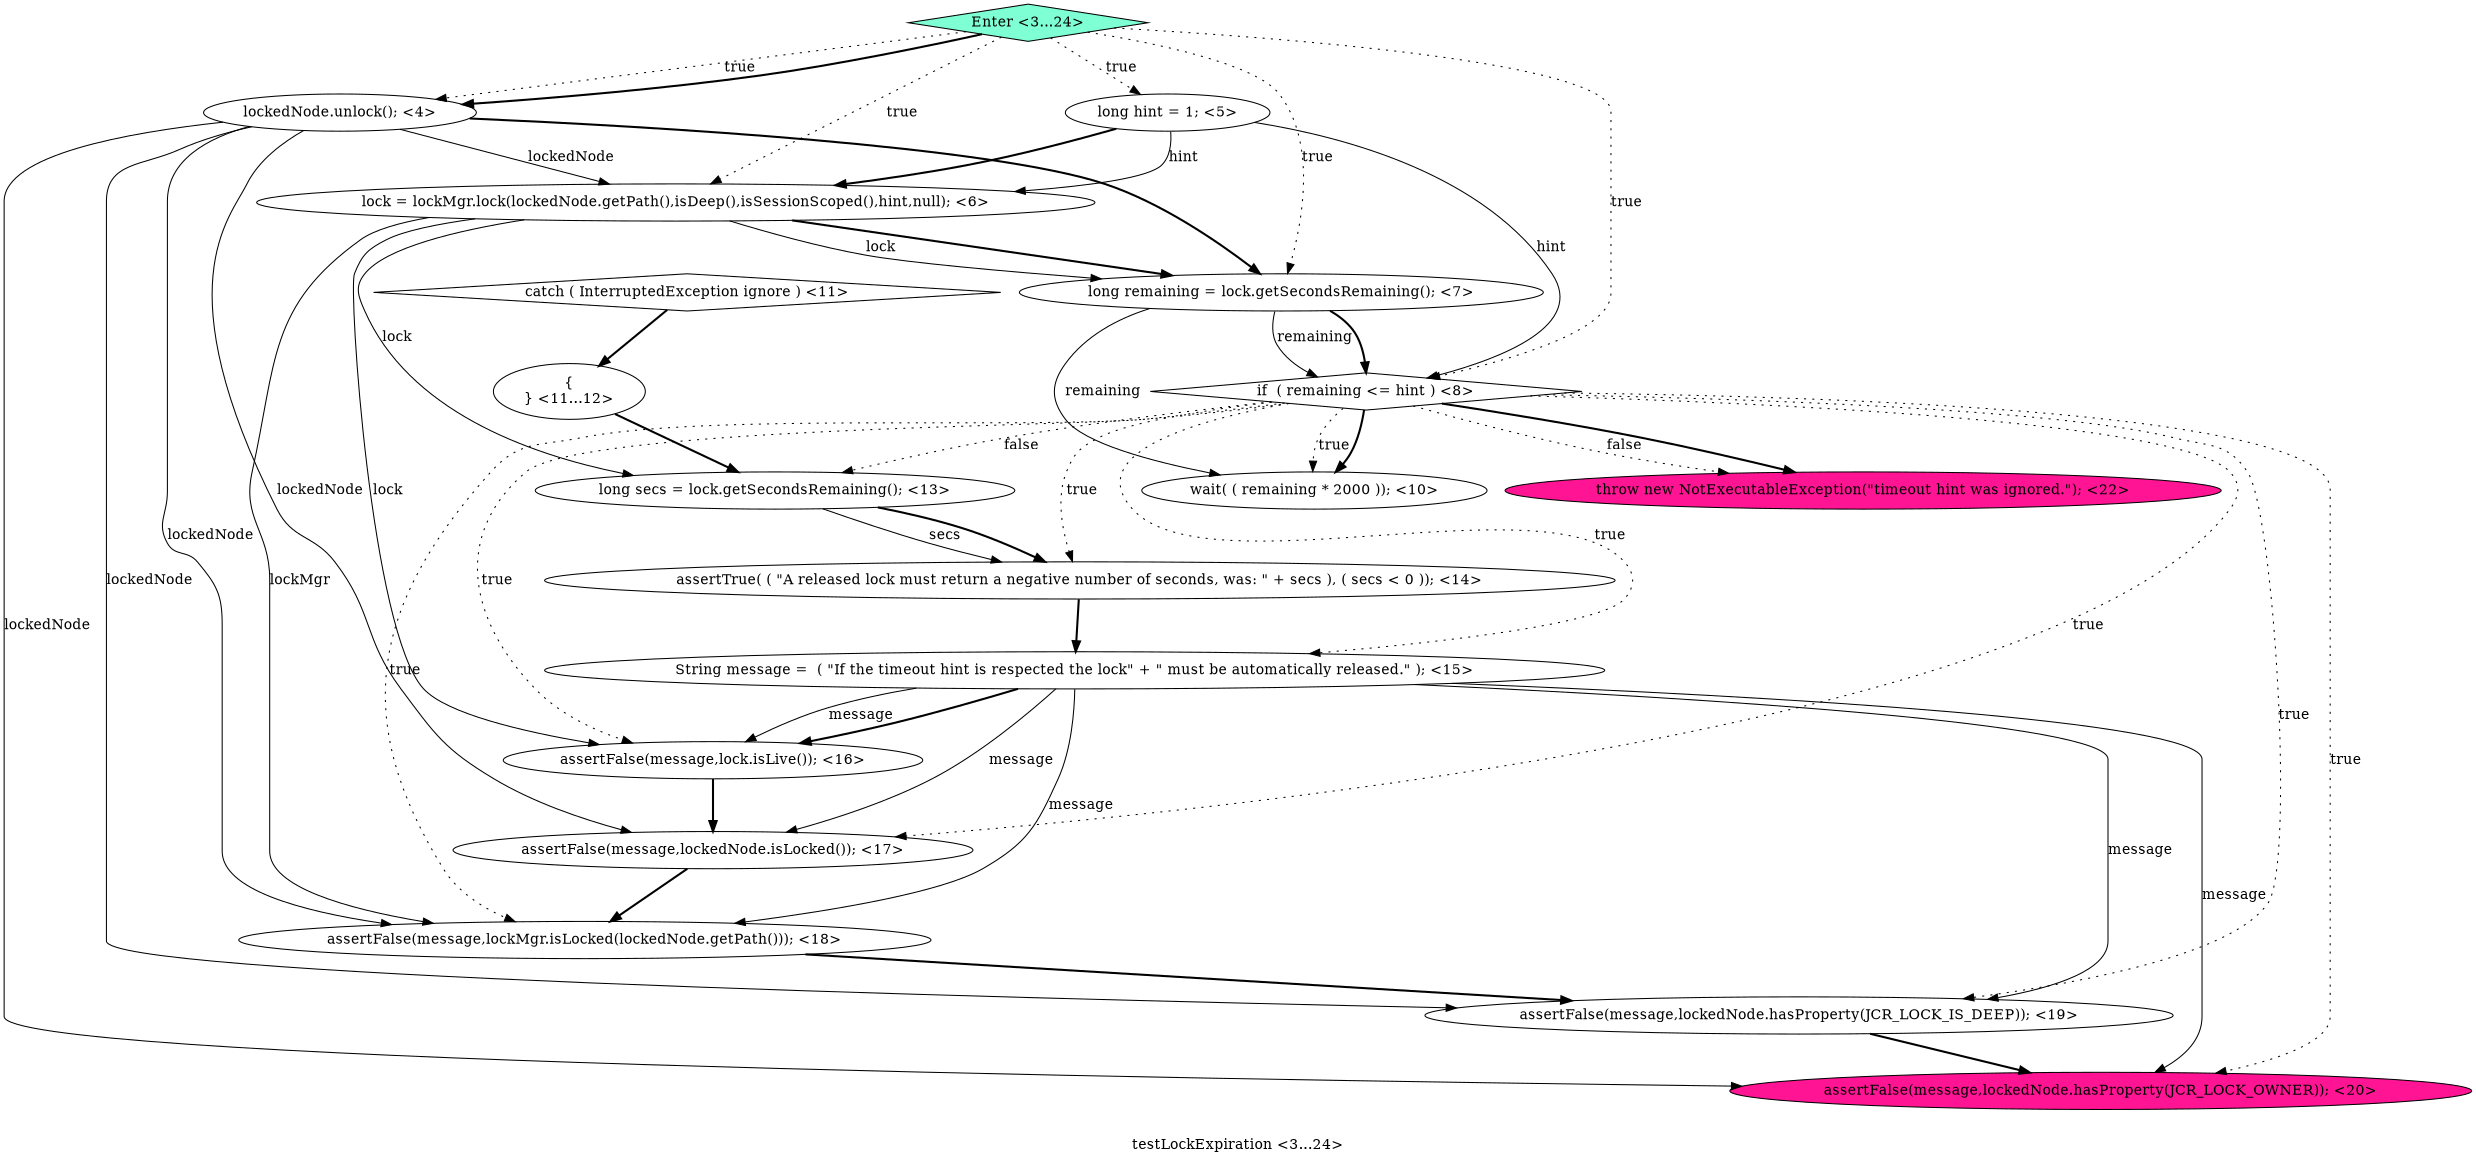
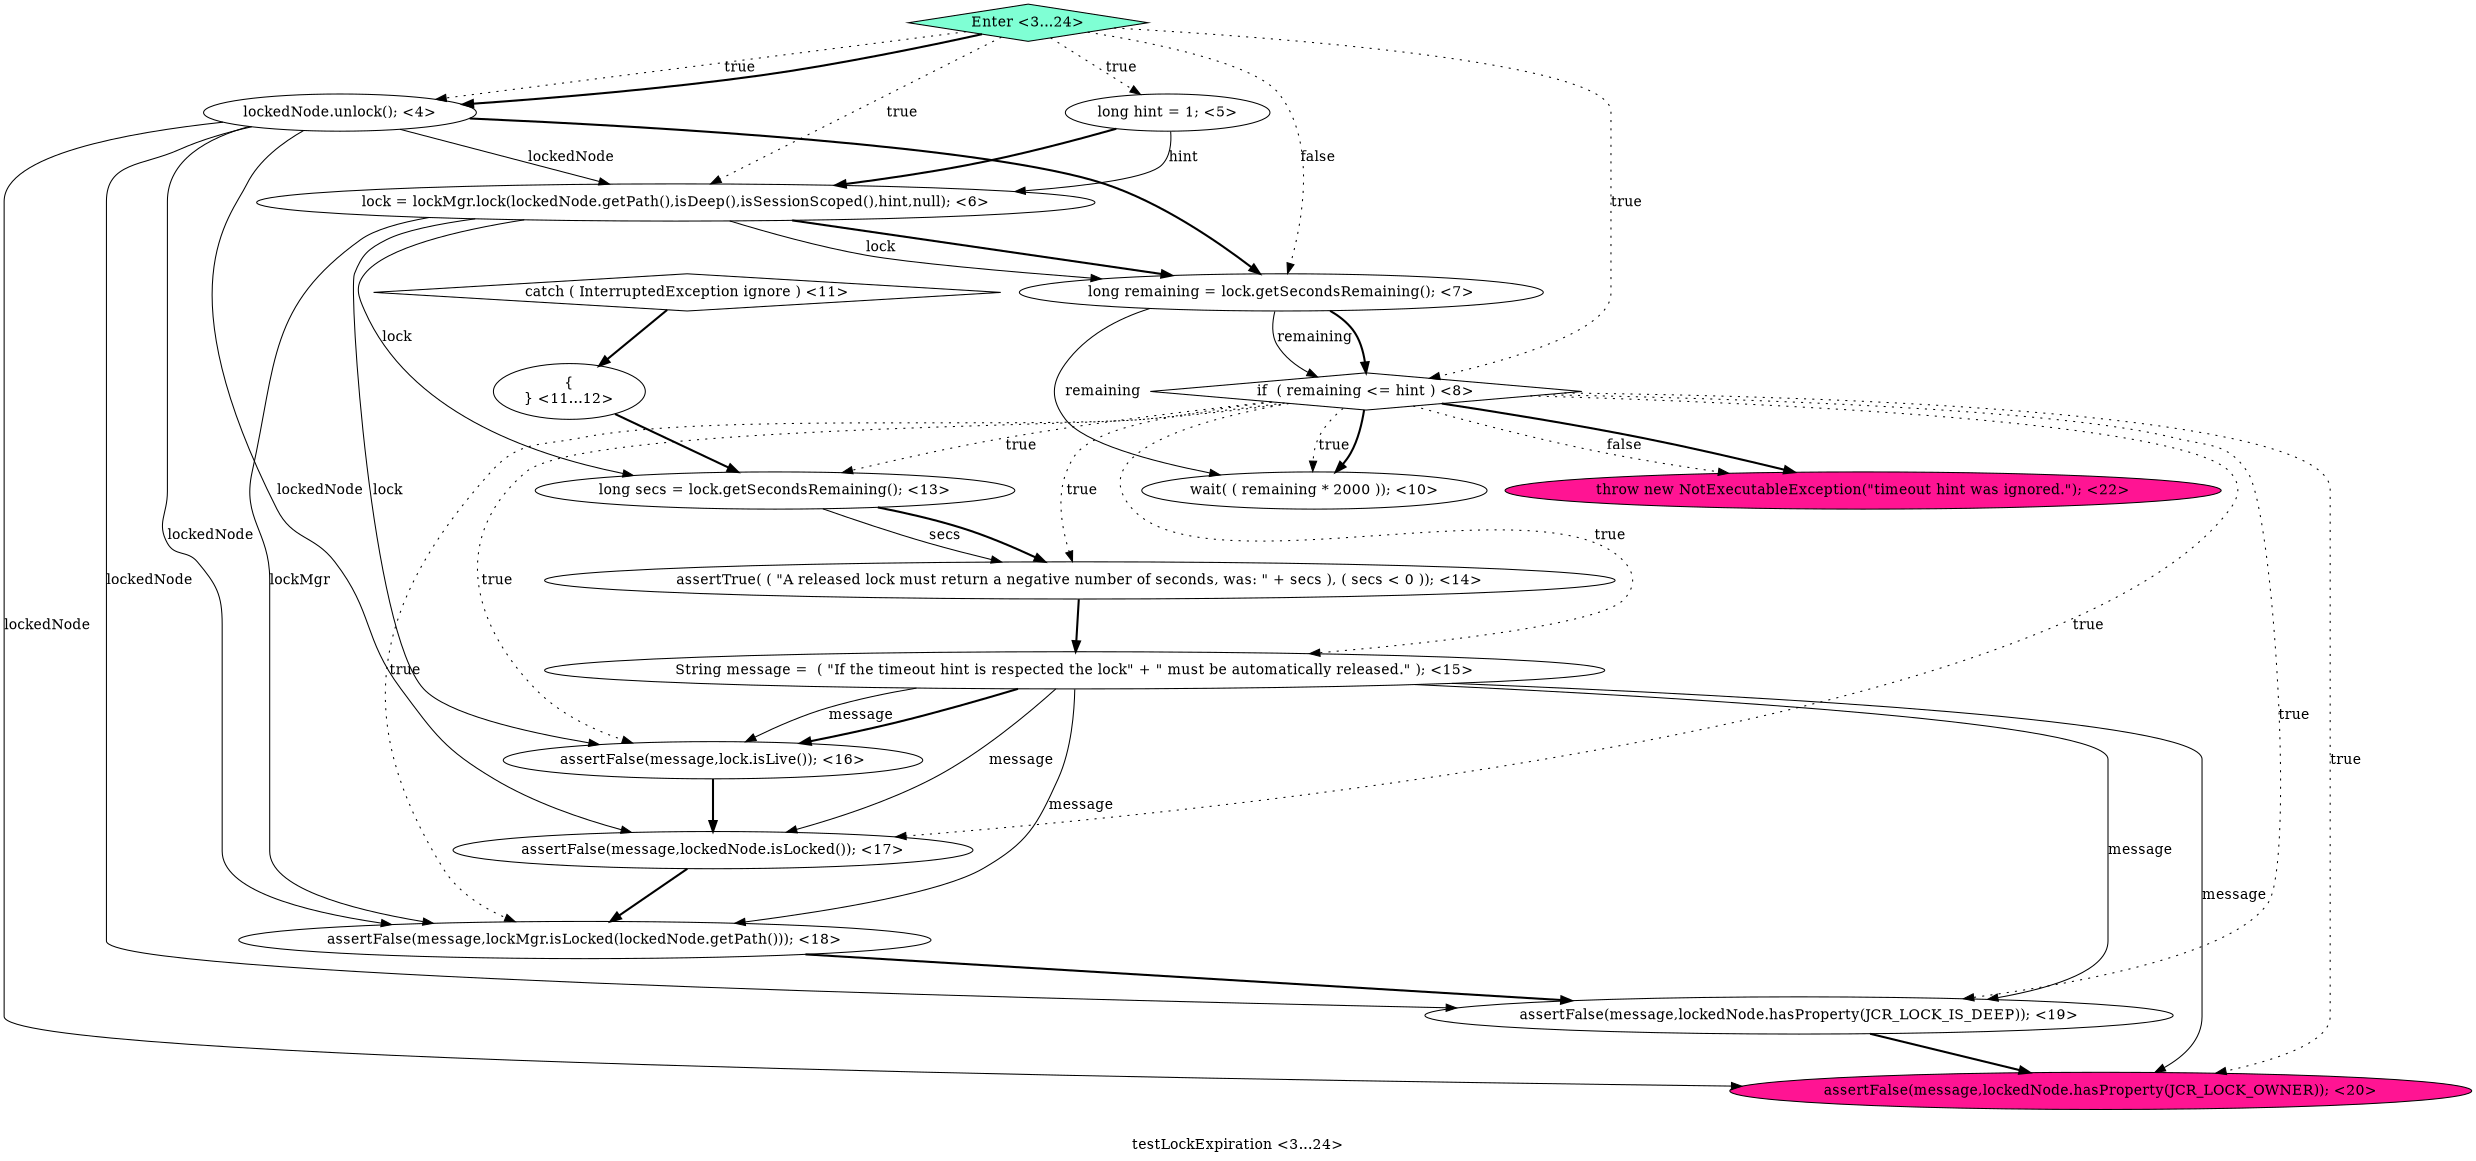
(1318, 158) -> (1318, 158)
(1495, 214) -> none
(1021, 446) -> (1021, 446)
